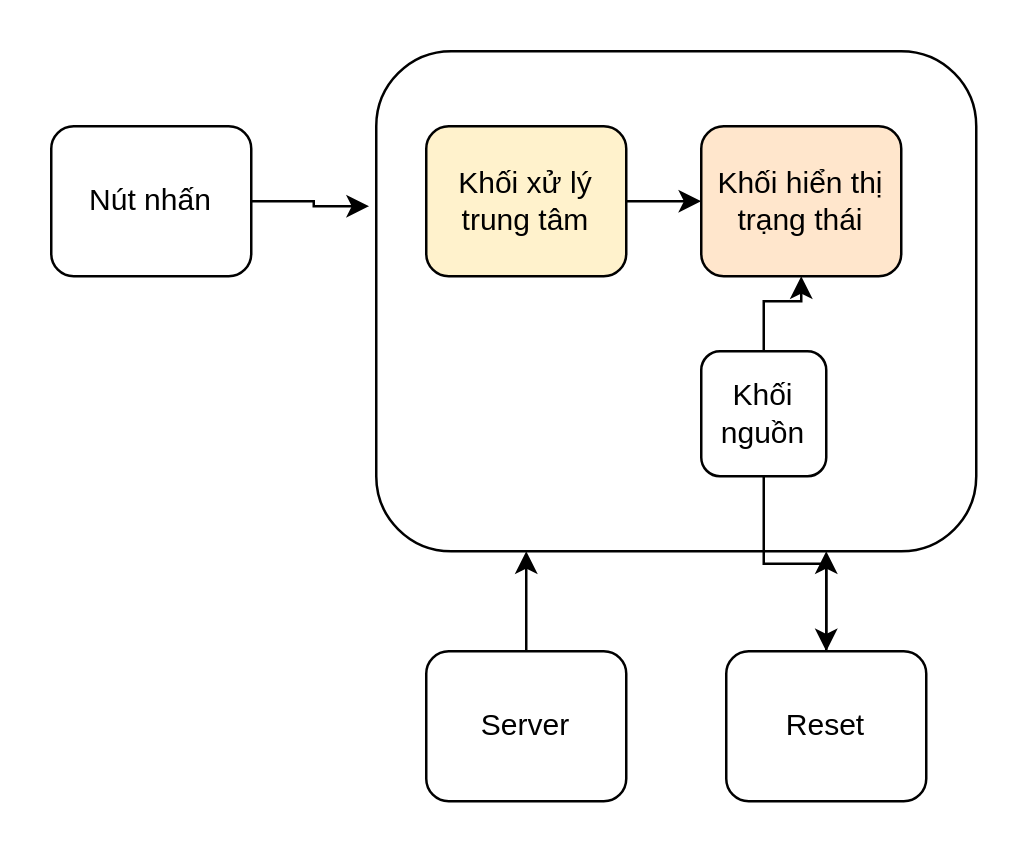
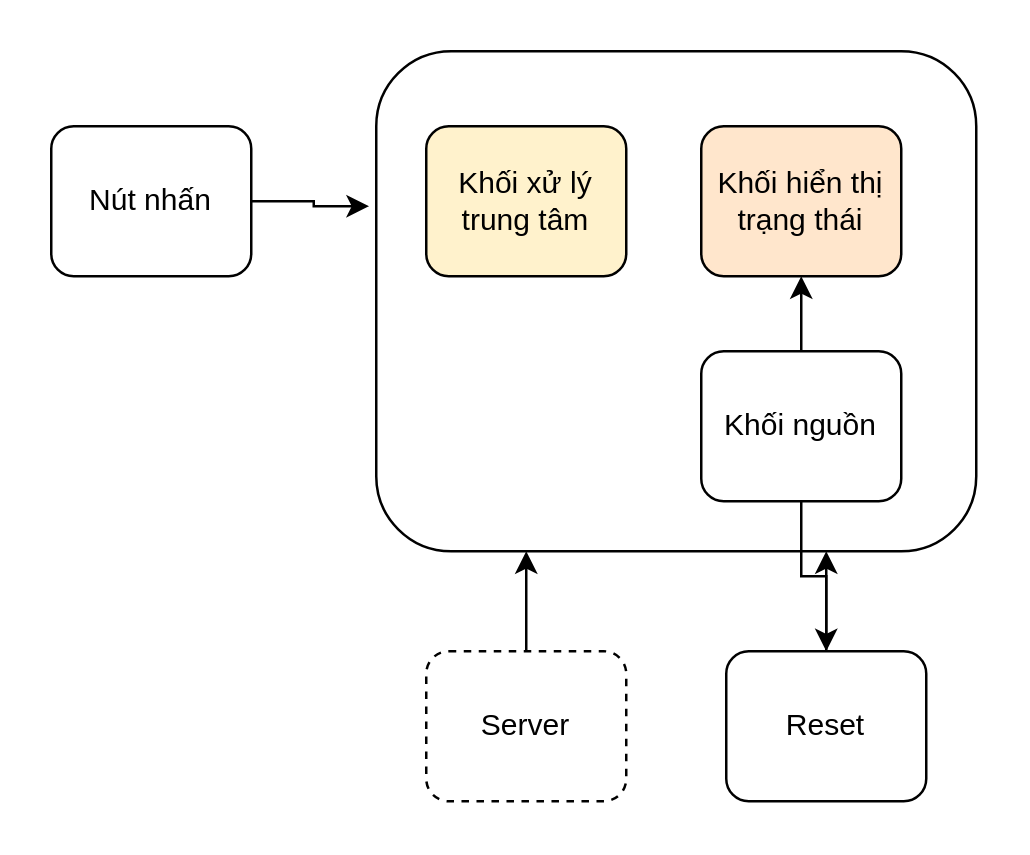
(672, 201) -> none
(764, 414) -> (801, 426)
(526, 726) -> (526, 726)
